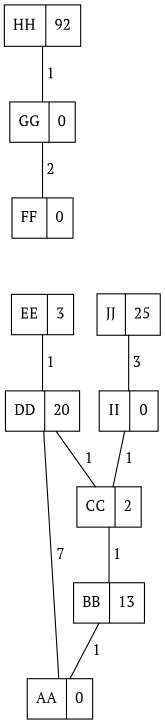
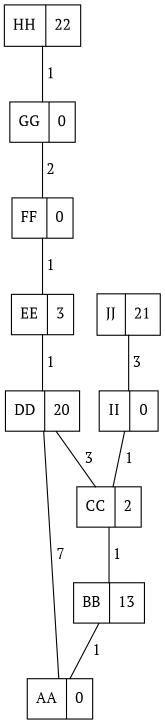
(63, 25) -> (63, 25)
none -> (43, 266)
(143, 314) -> (143, 314)
(87, 459) -> (87, 459)
